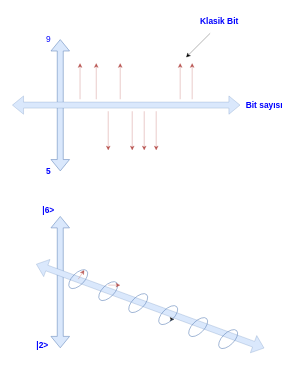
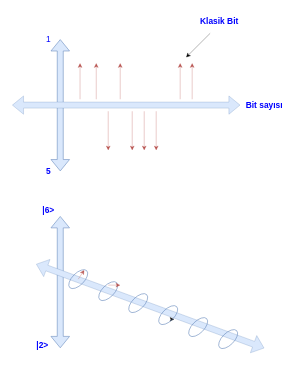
(49, 39) -> (49, 39)
